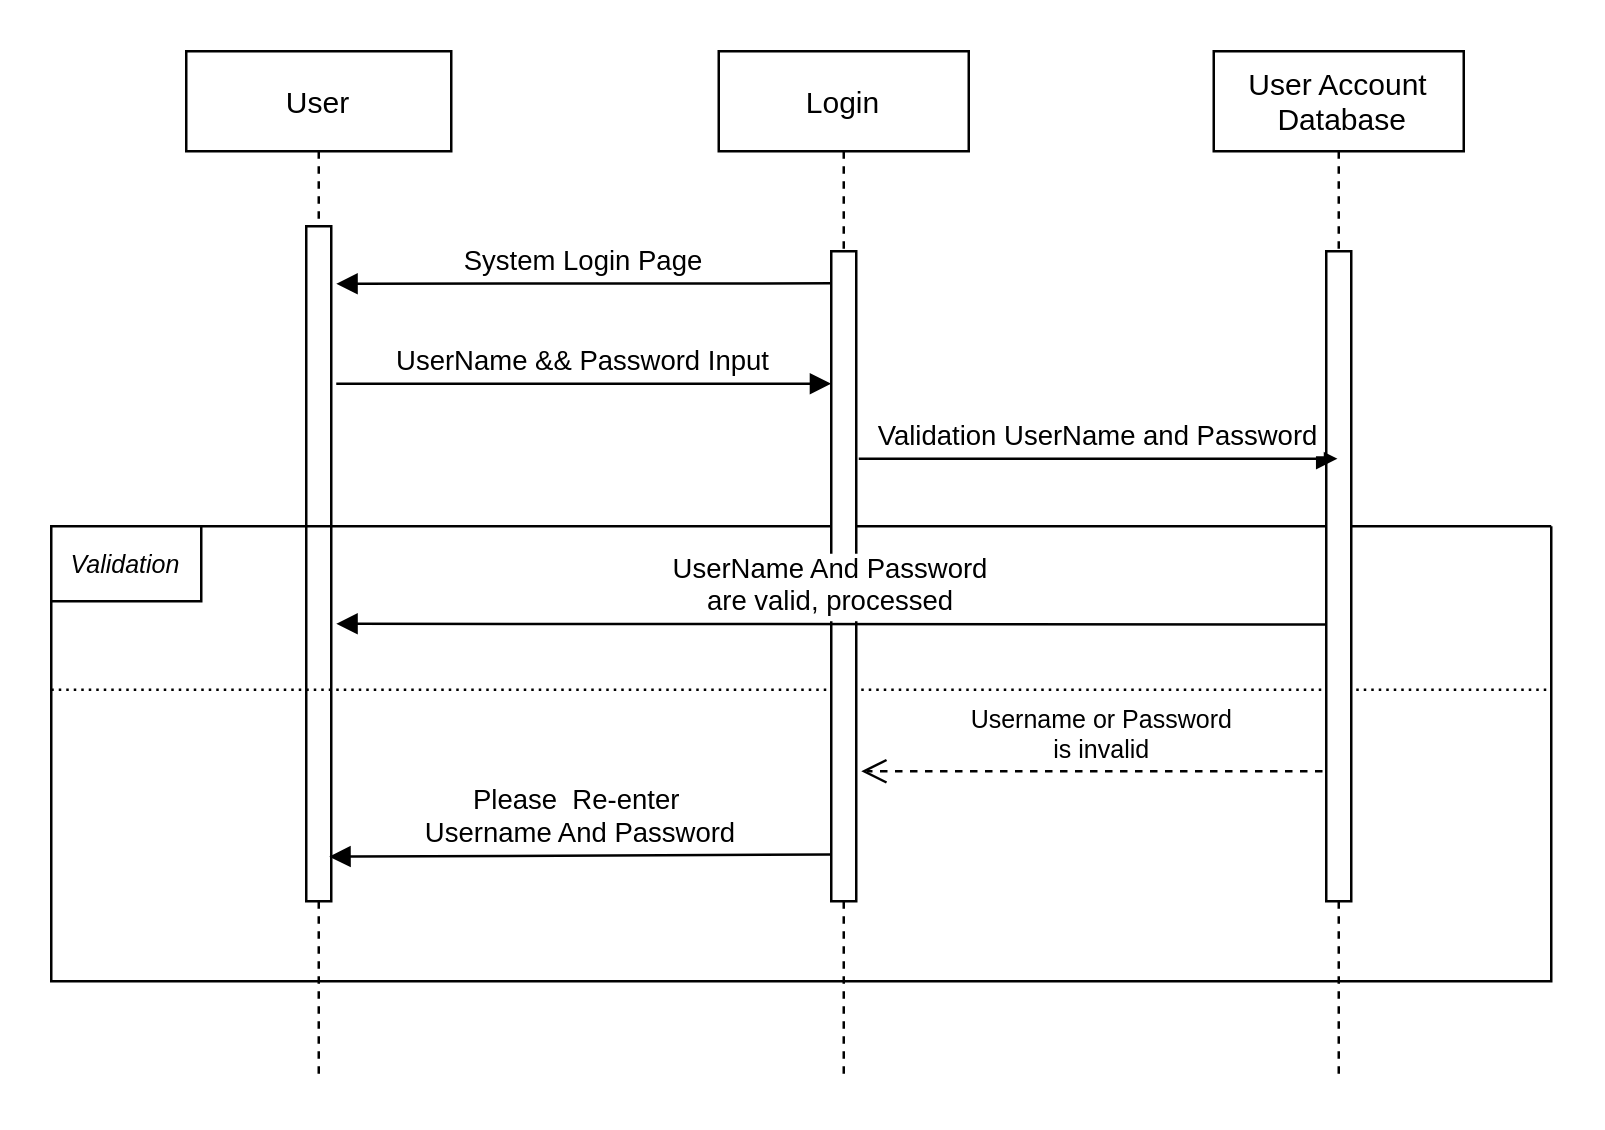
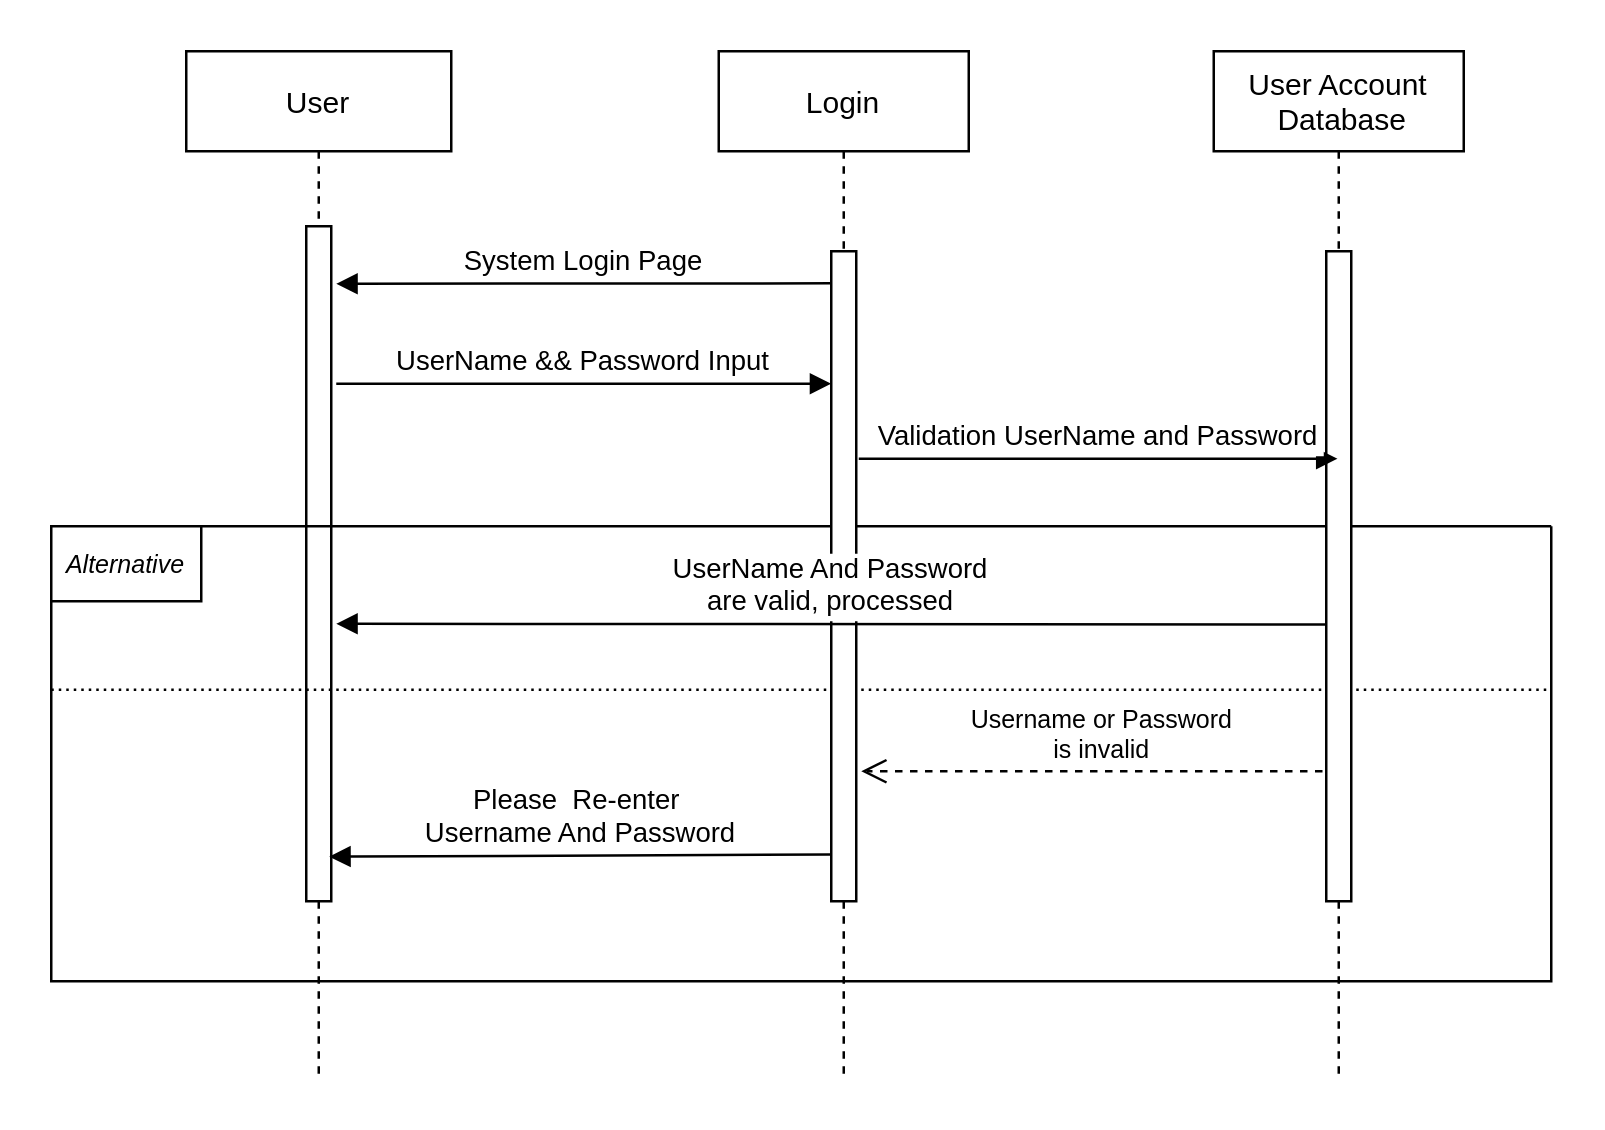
(126, 564) -> (126, 564)
